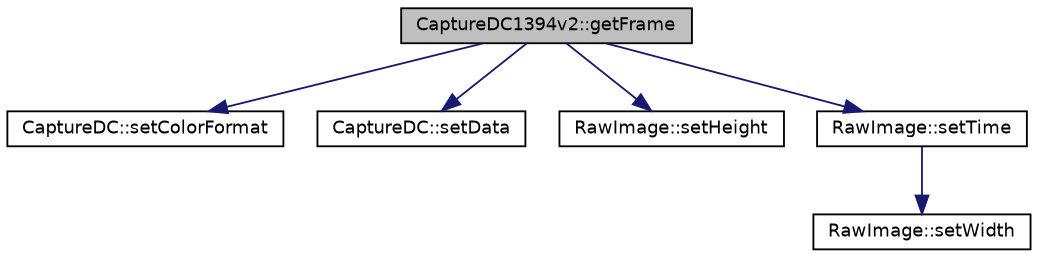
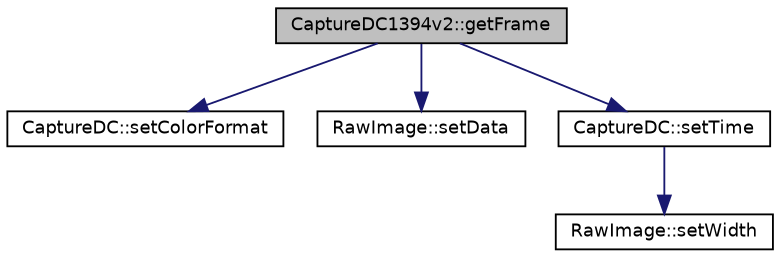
(421, 129) -> (421, 129)
(672, 129) -> none
(922, 129) -> (664, 129)
